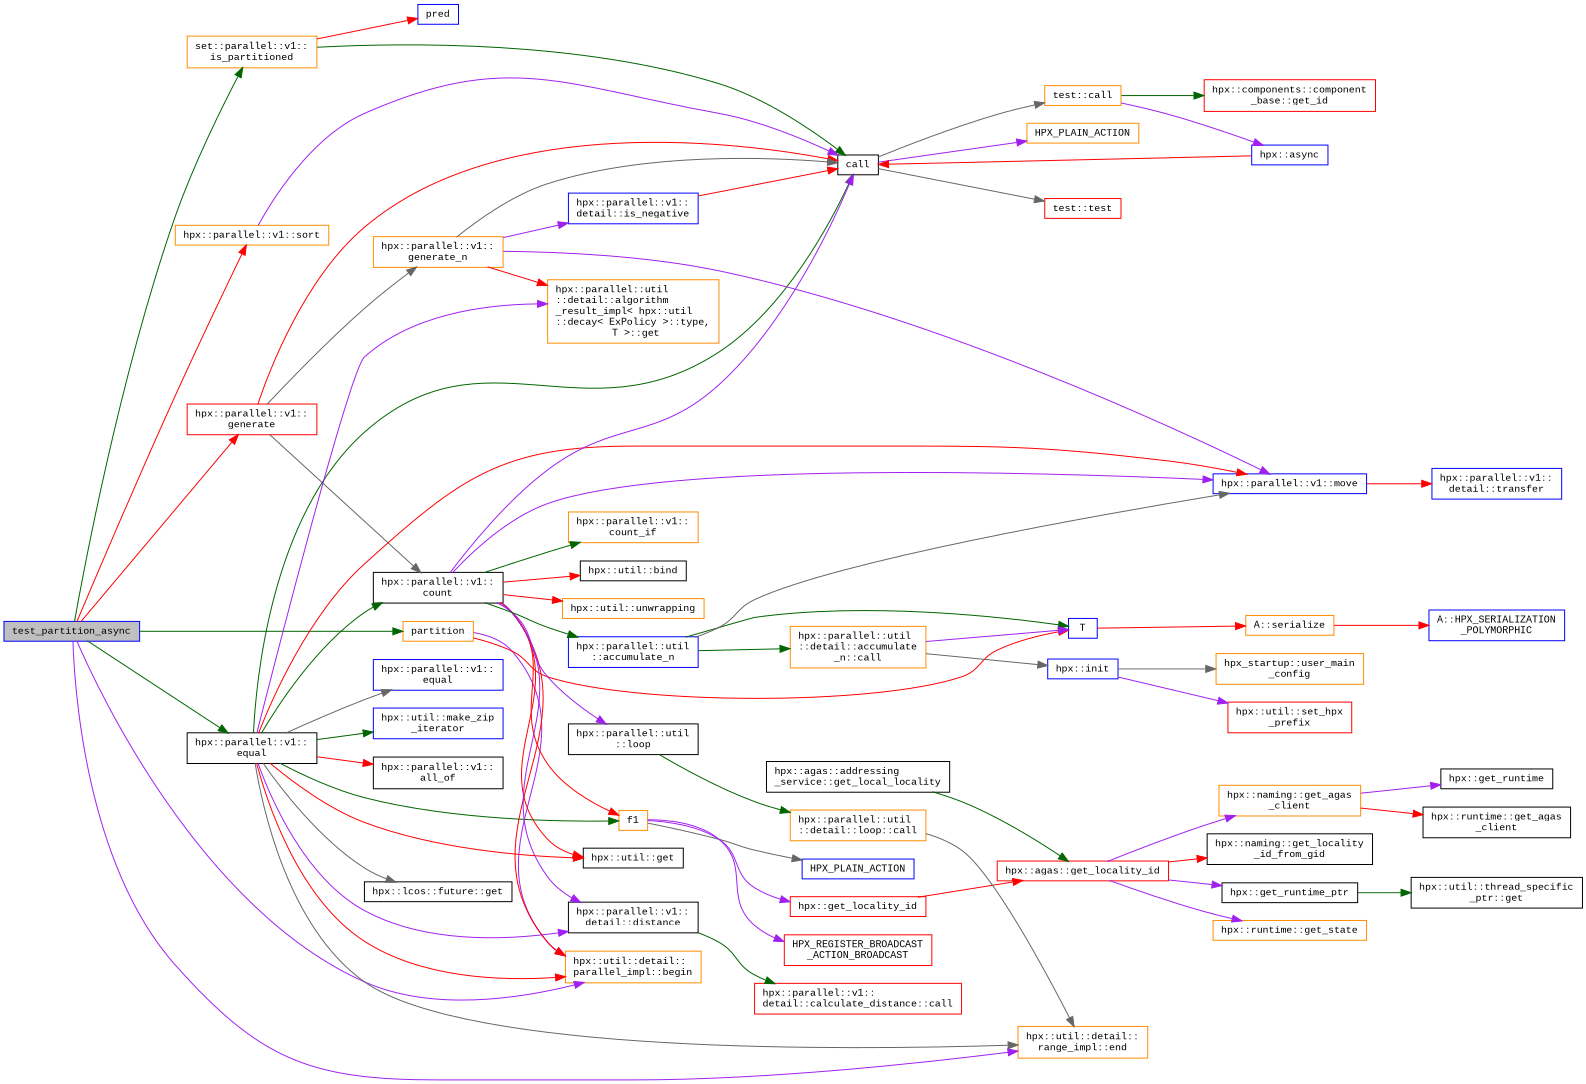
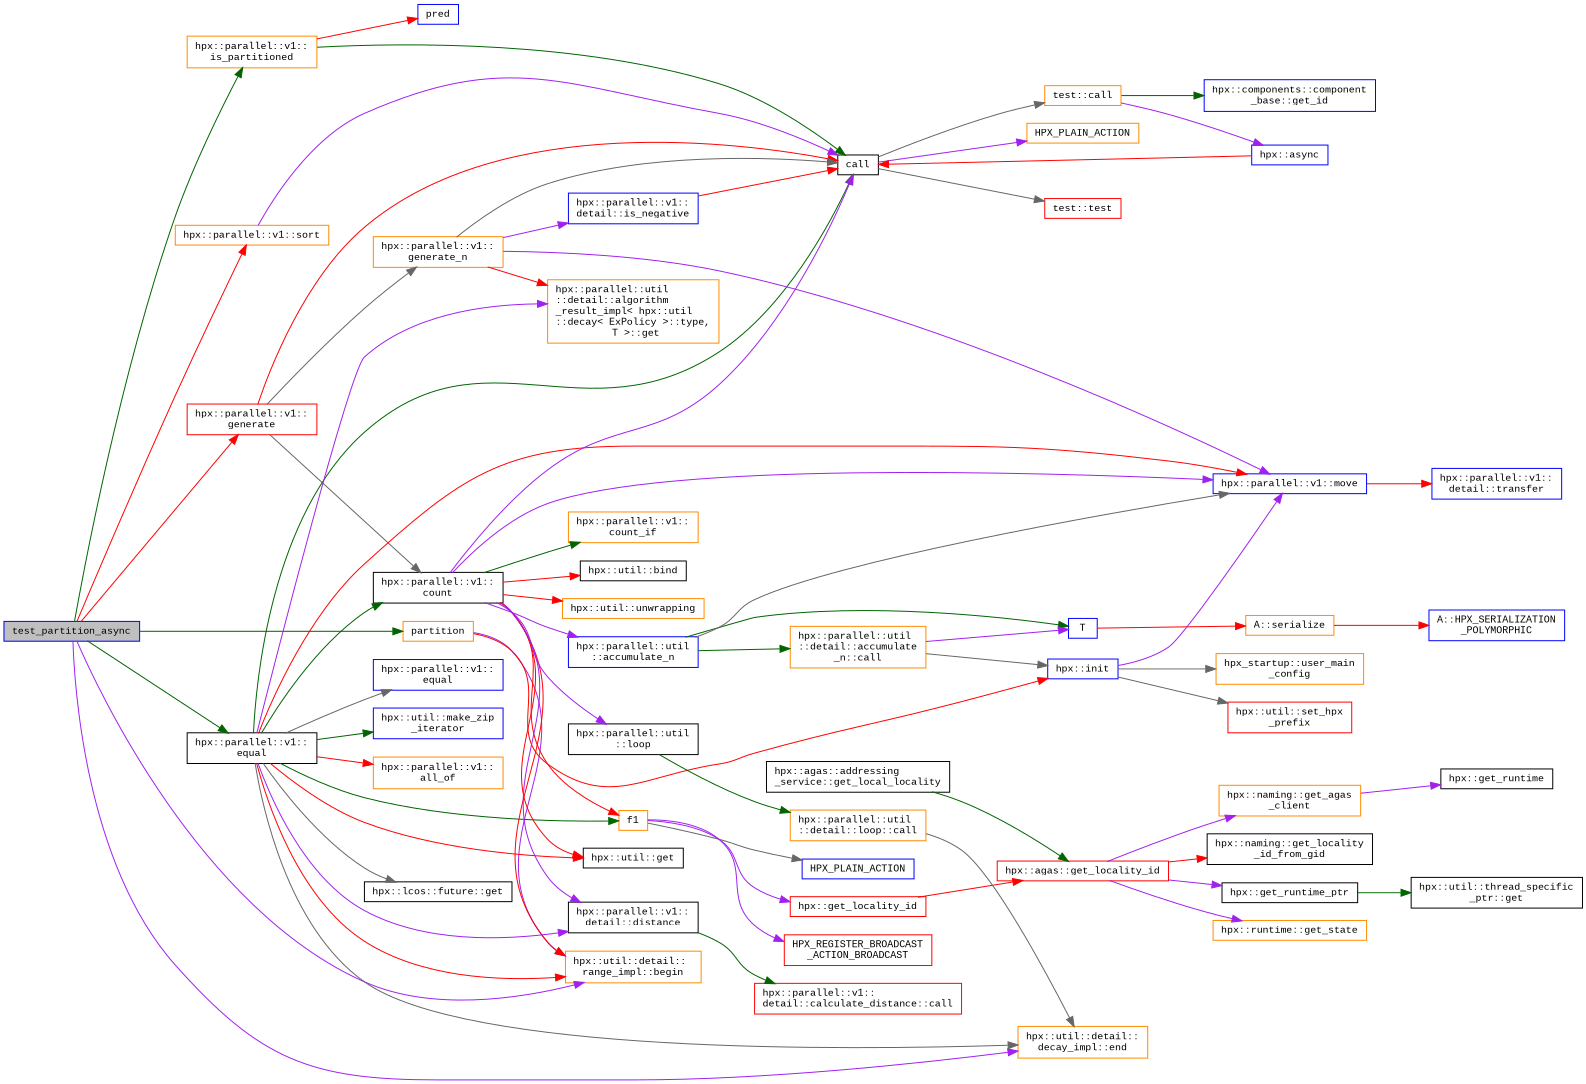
(252, 52) -> (252, 52)
(1290, 96) -> (1290, 96)
none -> (1209, 598)
(527, 619) -> (527, 619)
(1168, 689) -> (1168, 689)
(767, 698) -> (711, 765)
(438, 773) -> (438, 773)
(1497, 822) -> none
(633, 967) -> (633, 967)
(1083, 1042) -> (1083, 1042)
